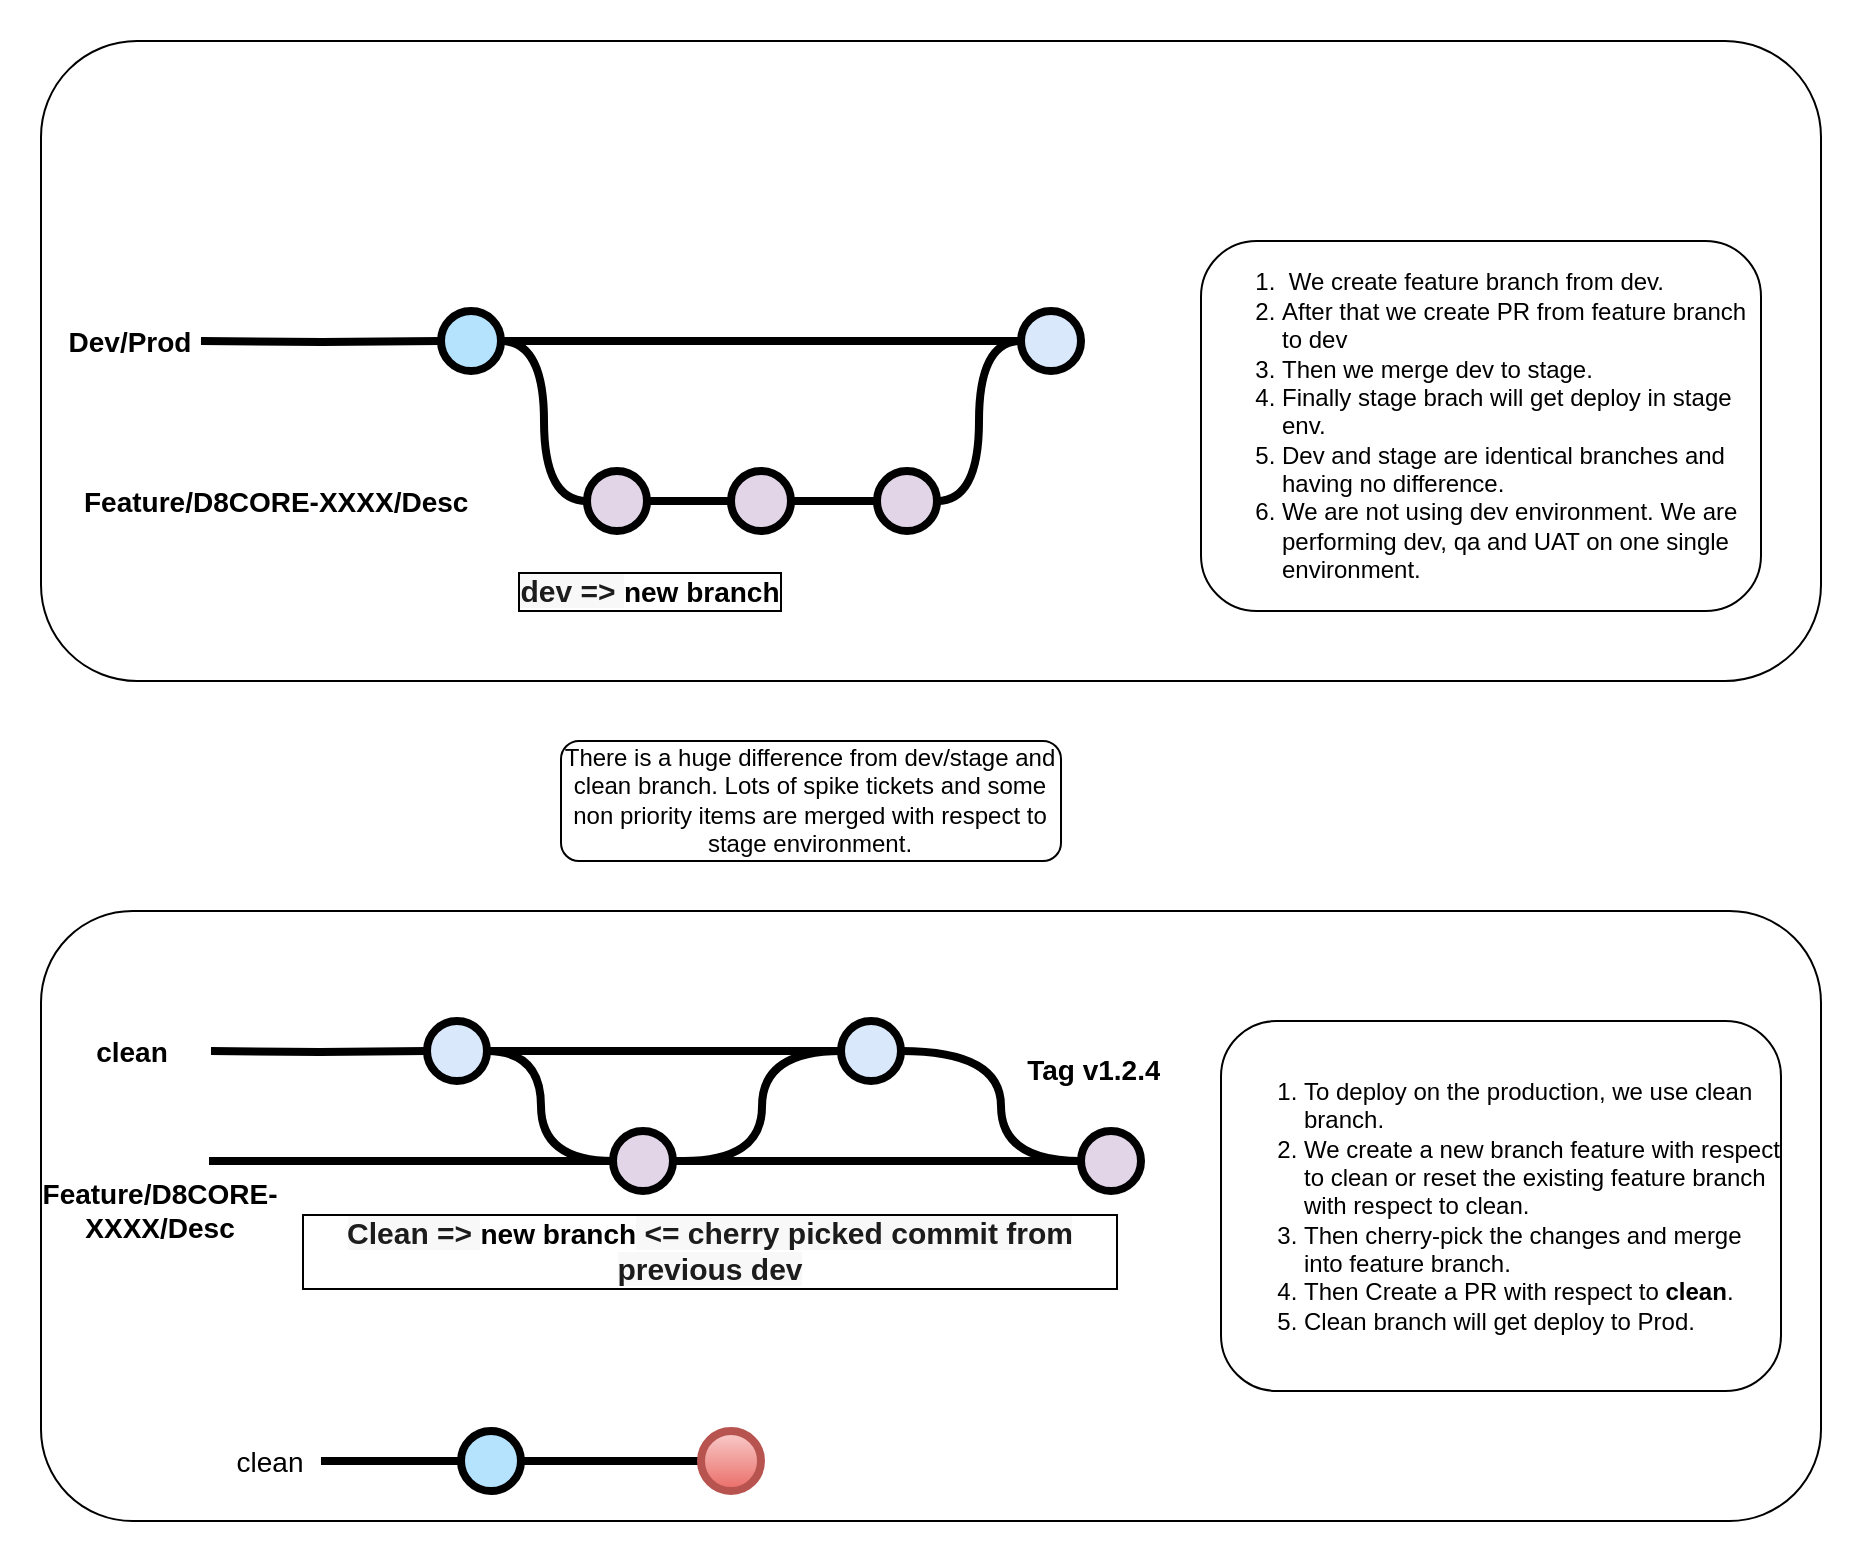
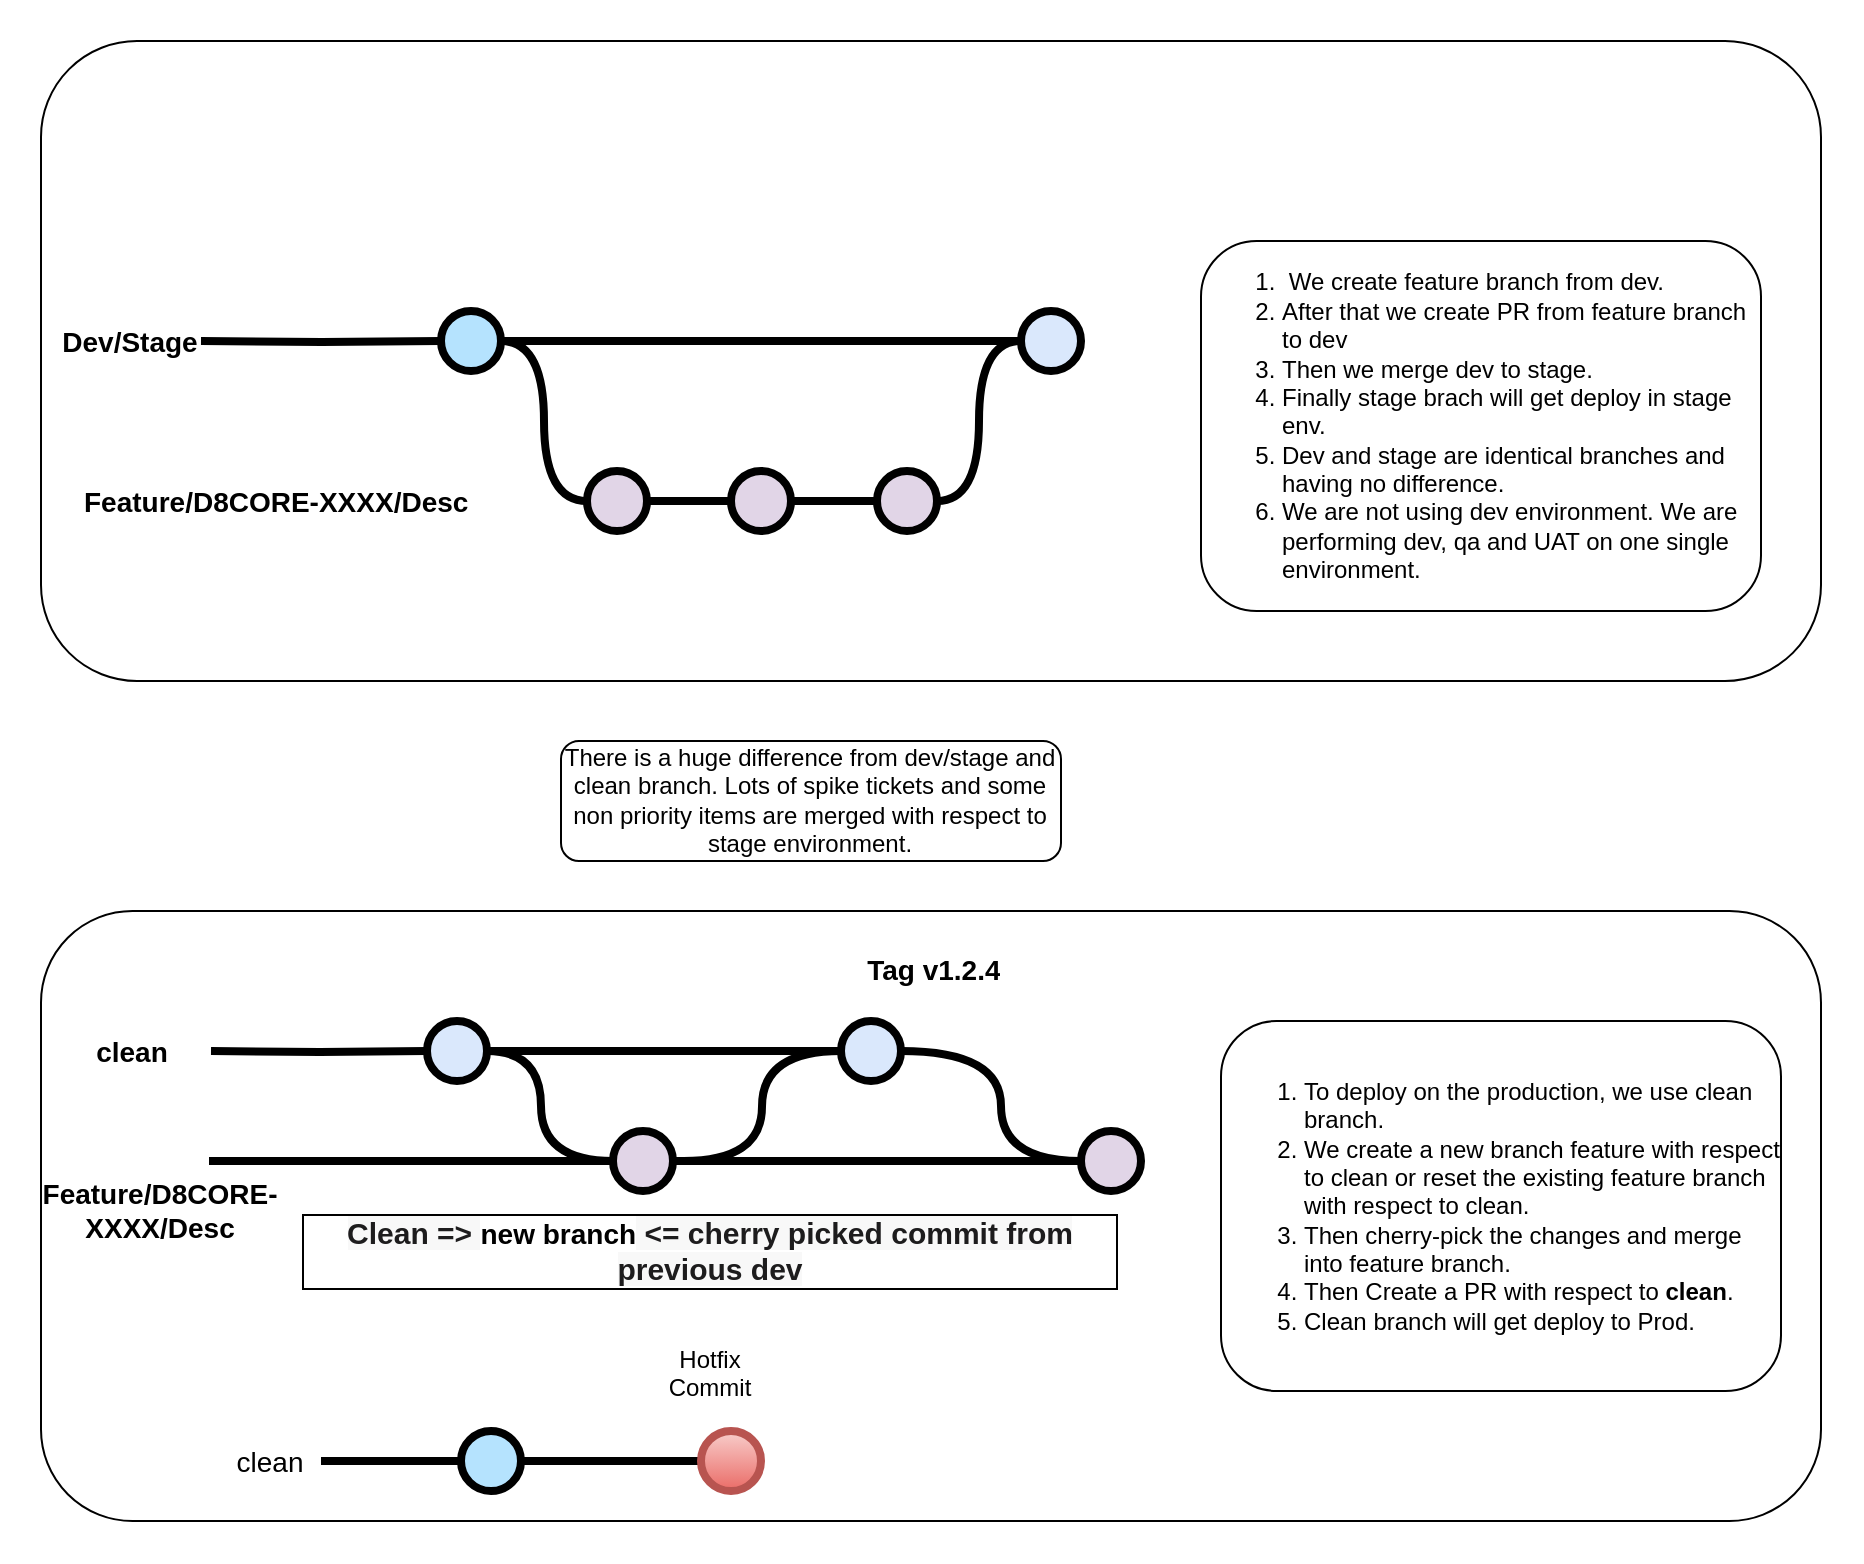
(131, 341) -> (131, 341)
(651, 591) -> none
(1091, 1071) -> (931, 971)
none -> (711, 1371)
